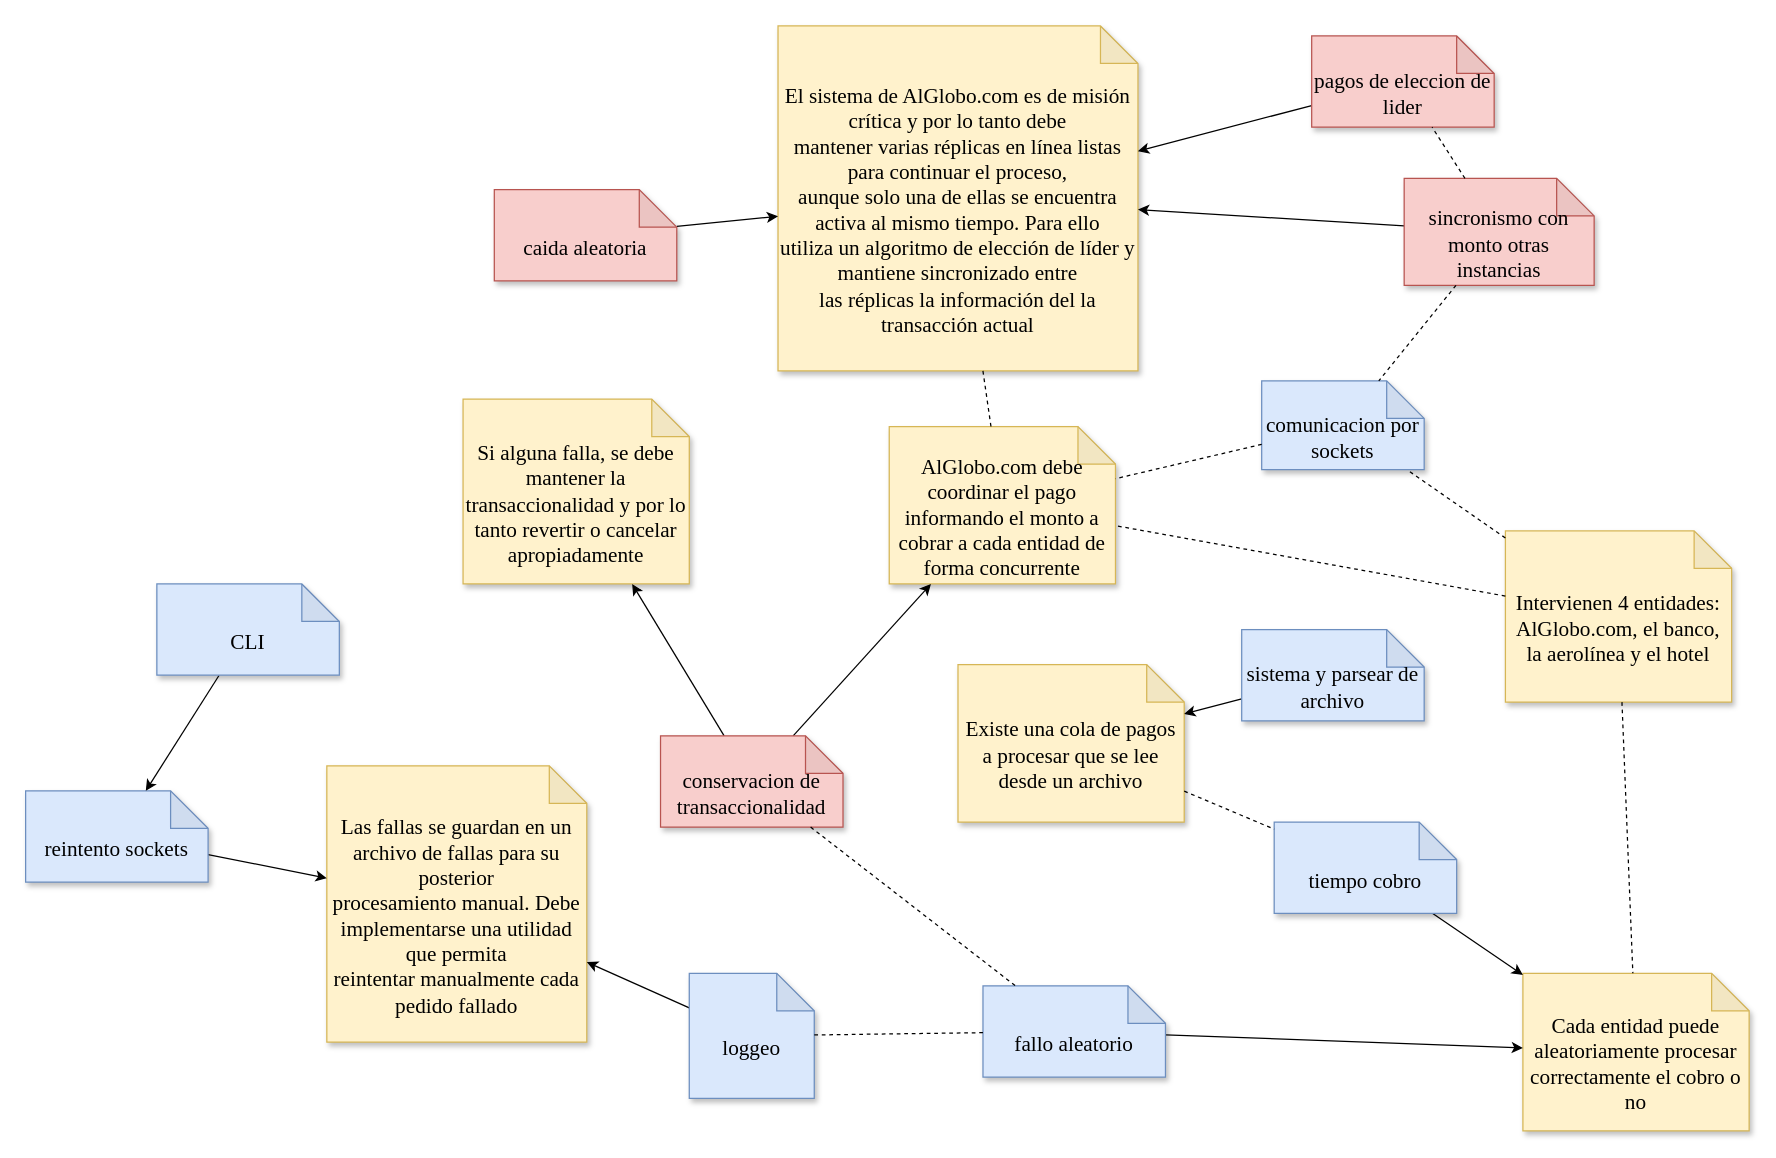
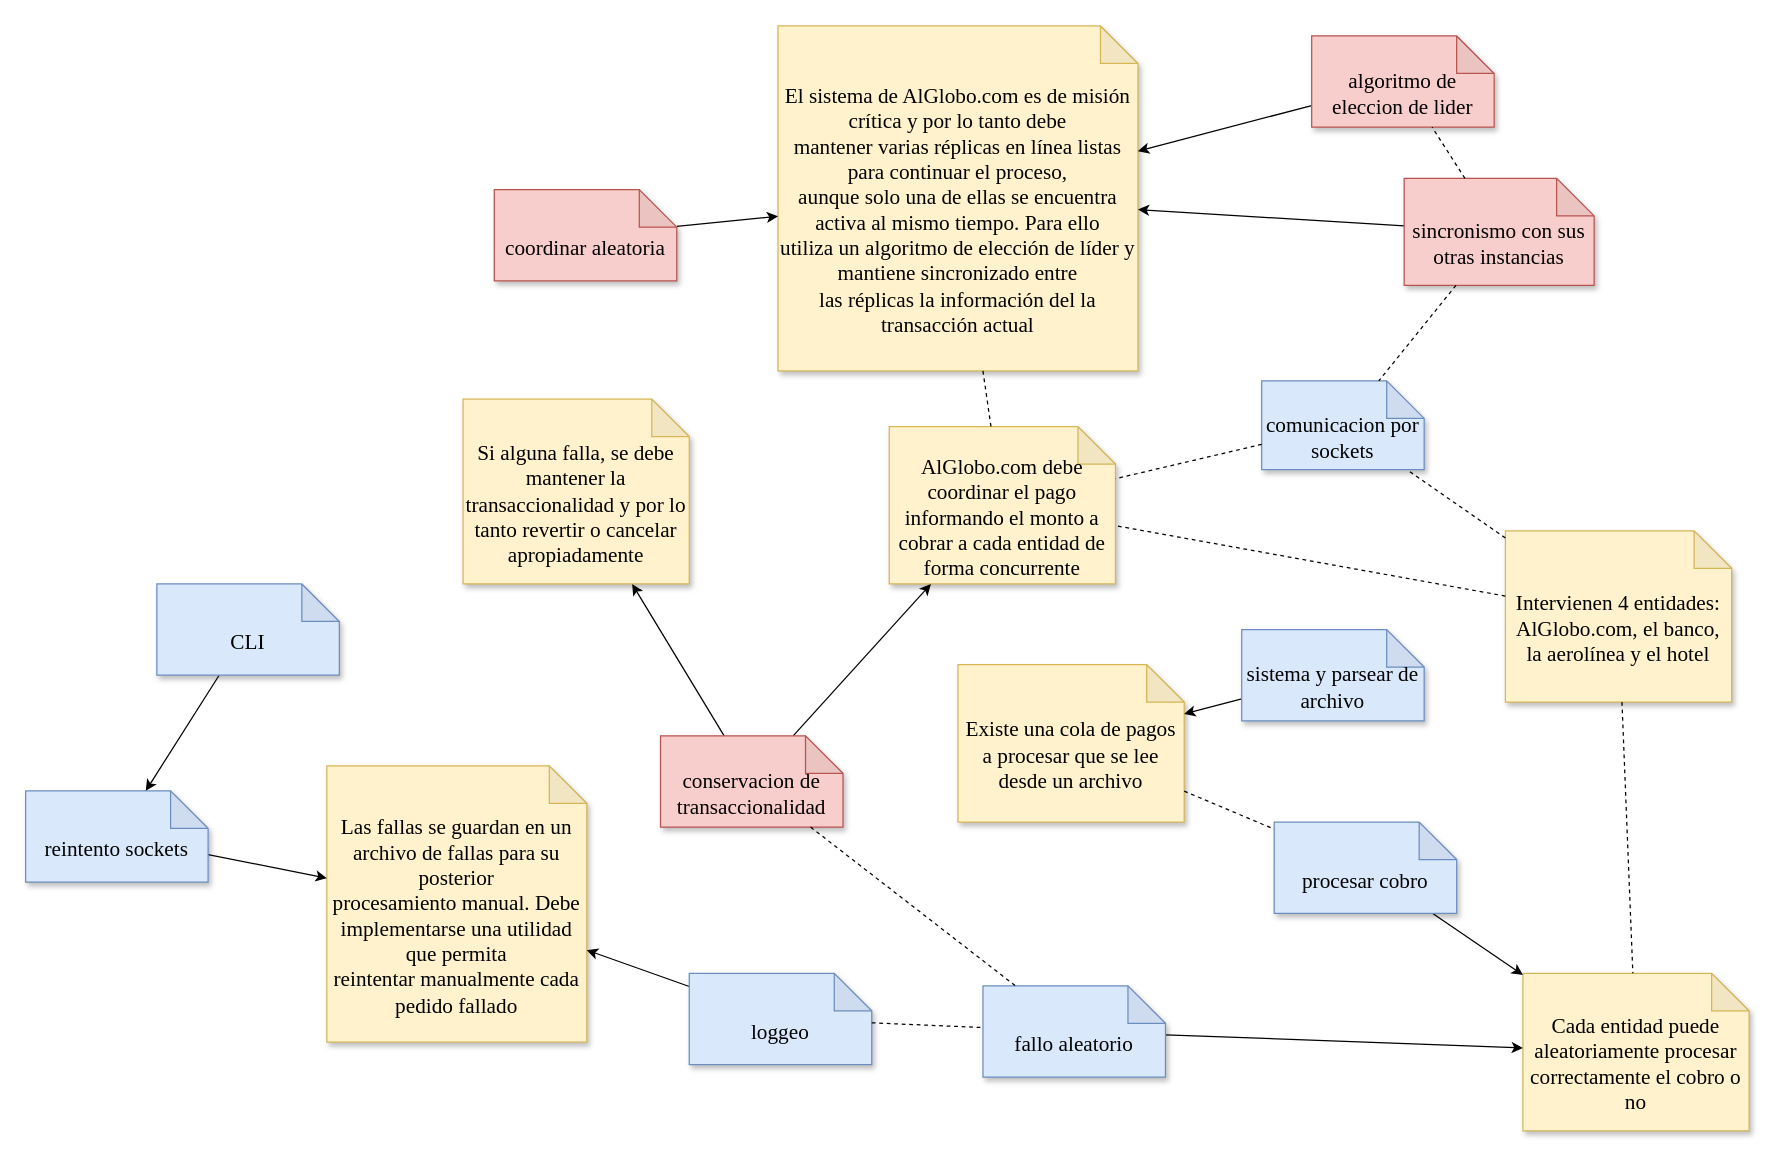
(1403, 82) -> (1403, 82)
(1499, 232) -> (1499, 232)
(586, 236) -> (586, 236)
(1366, 868) -> (1366, 868)
(752, 1036) -> (781, 1019)
